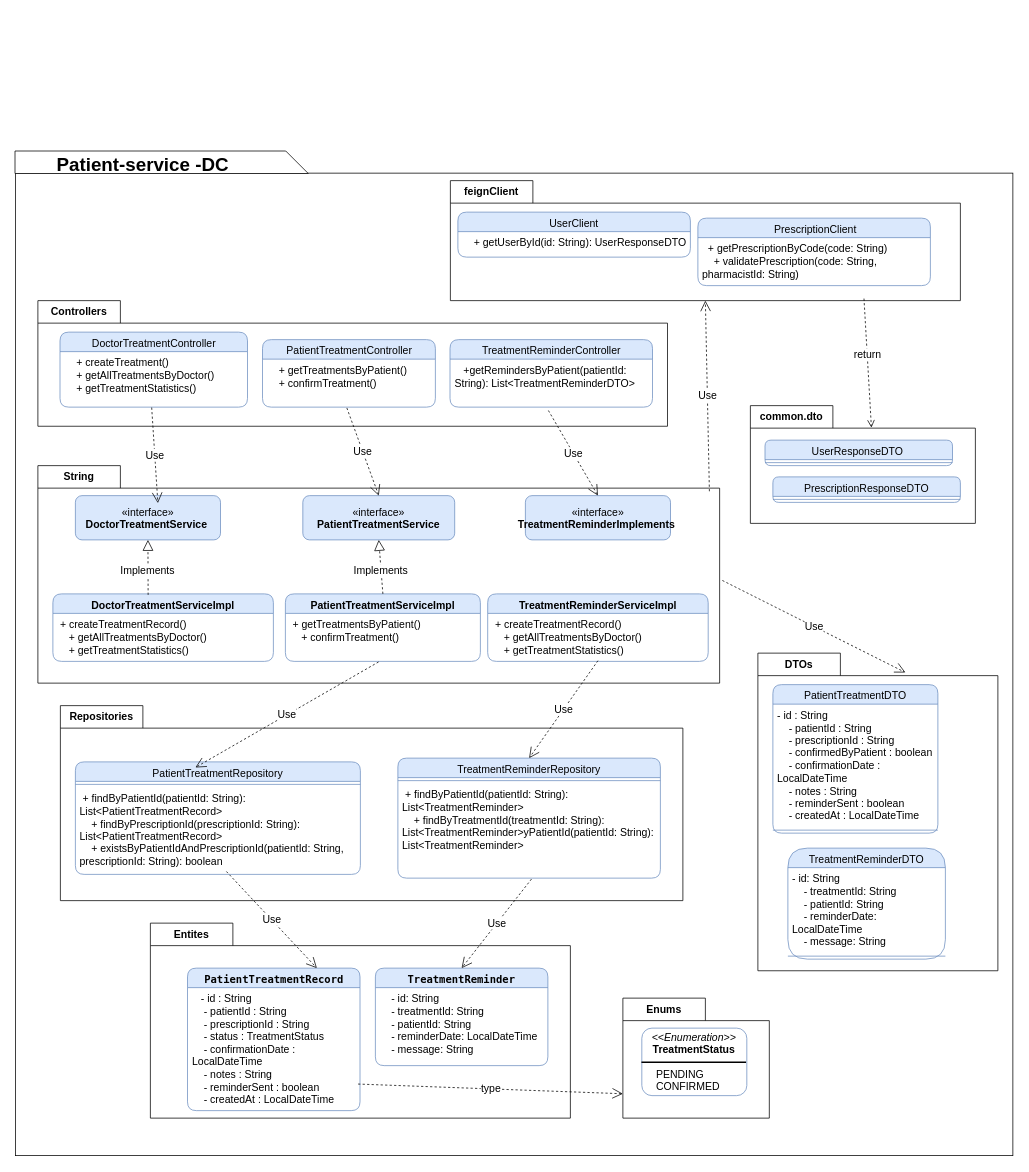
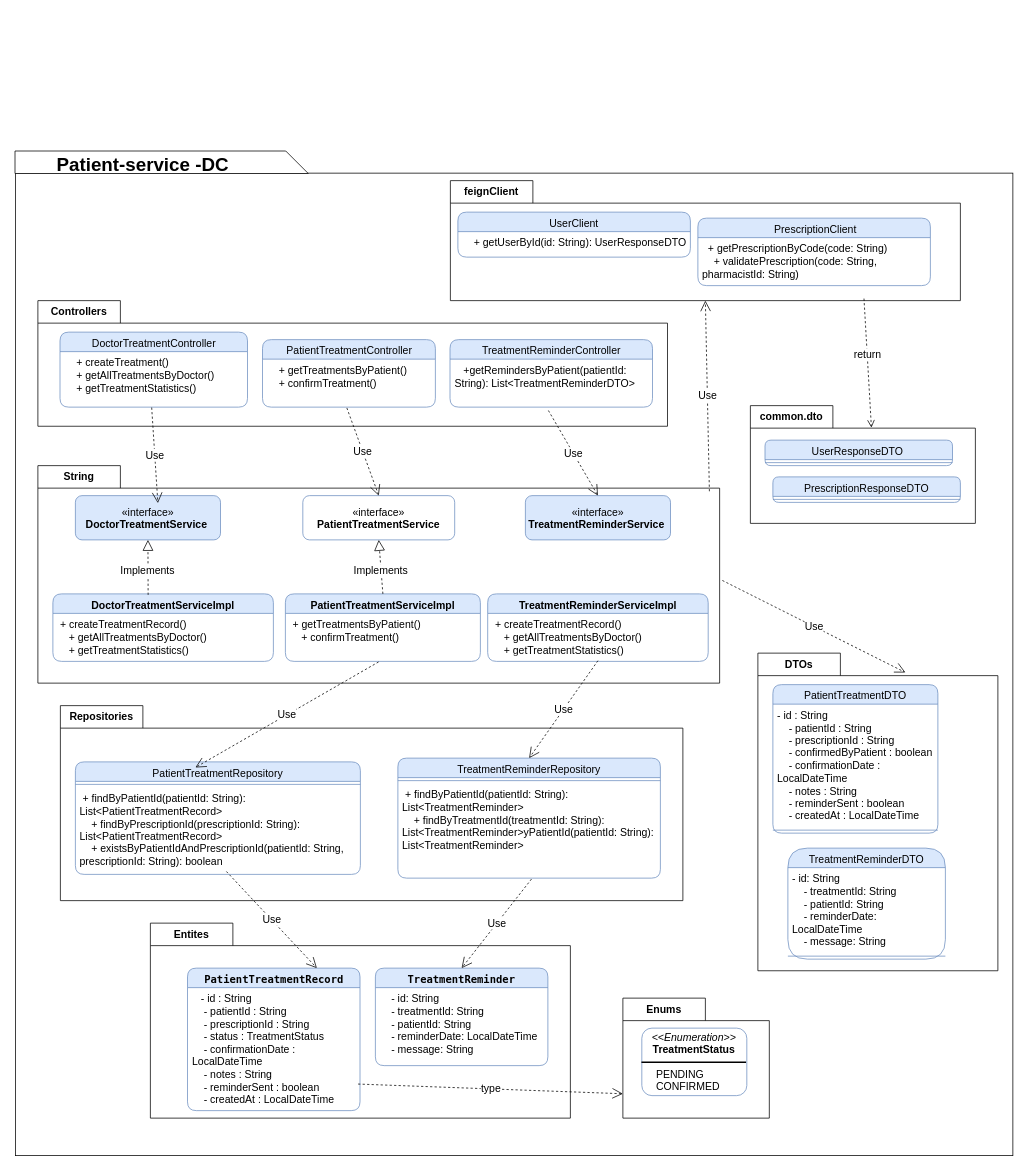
(379, 518) -> (379, 518)
(598, 518) -> (598, 518)
